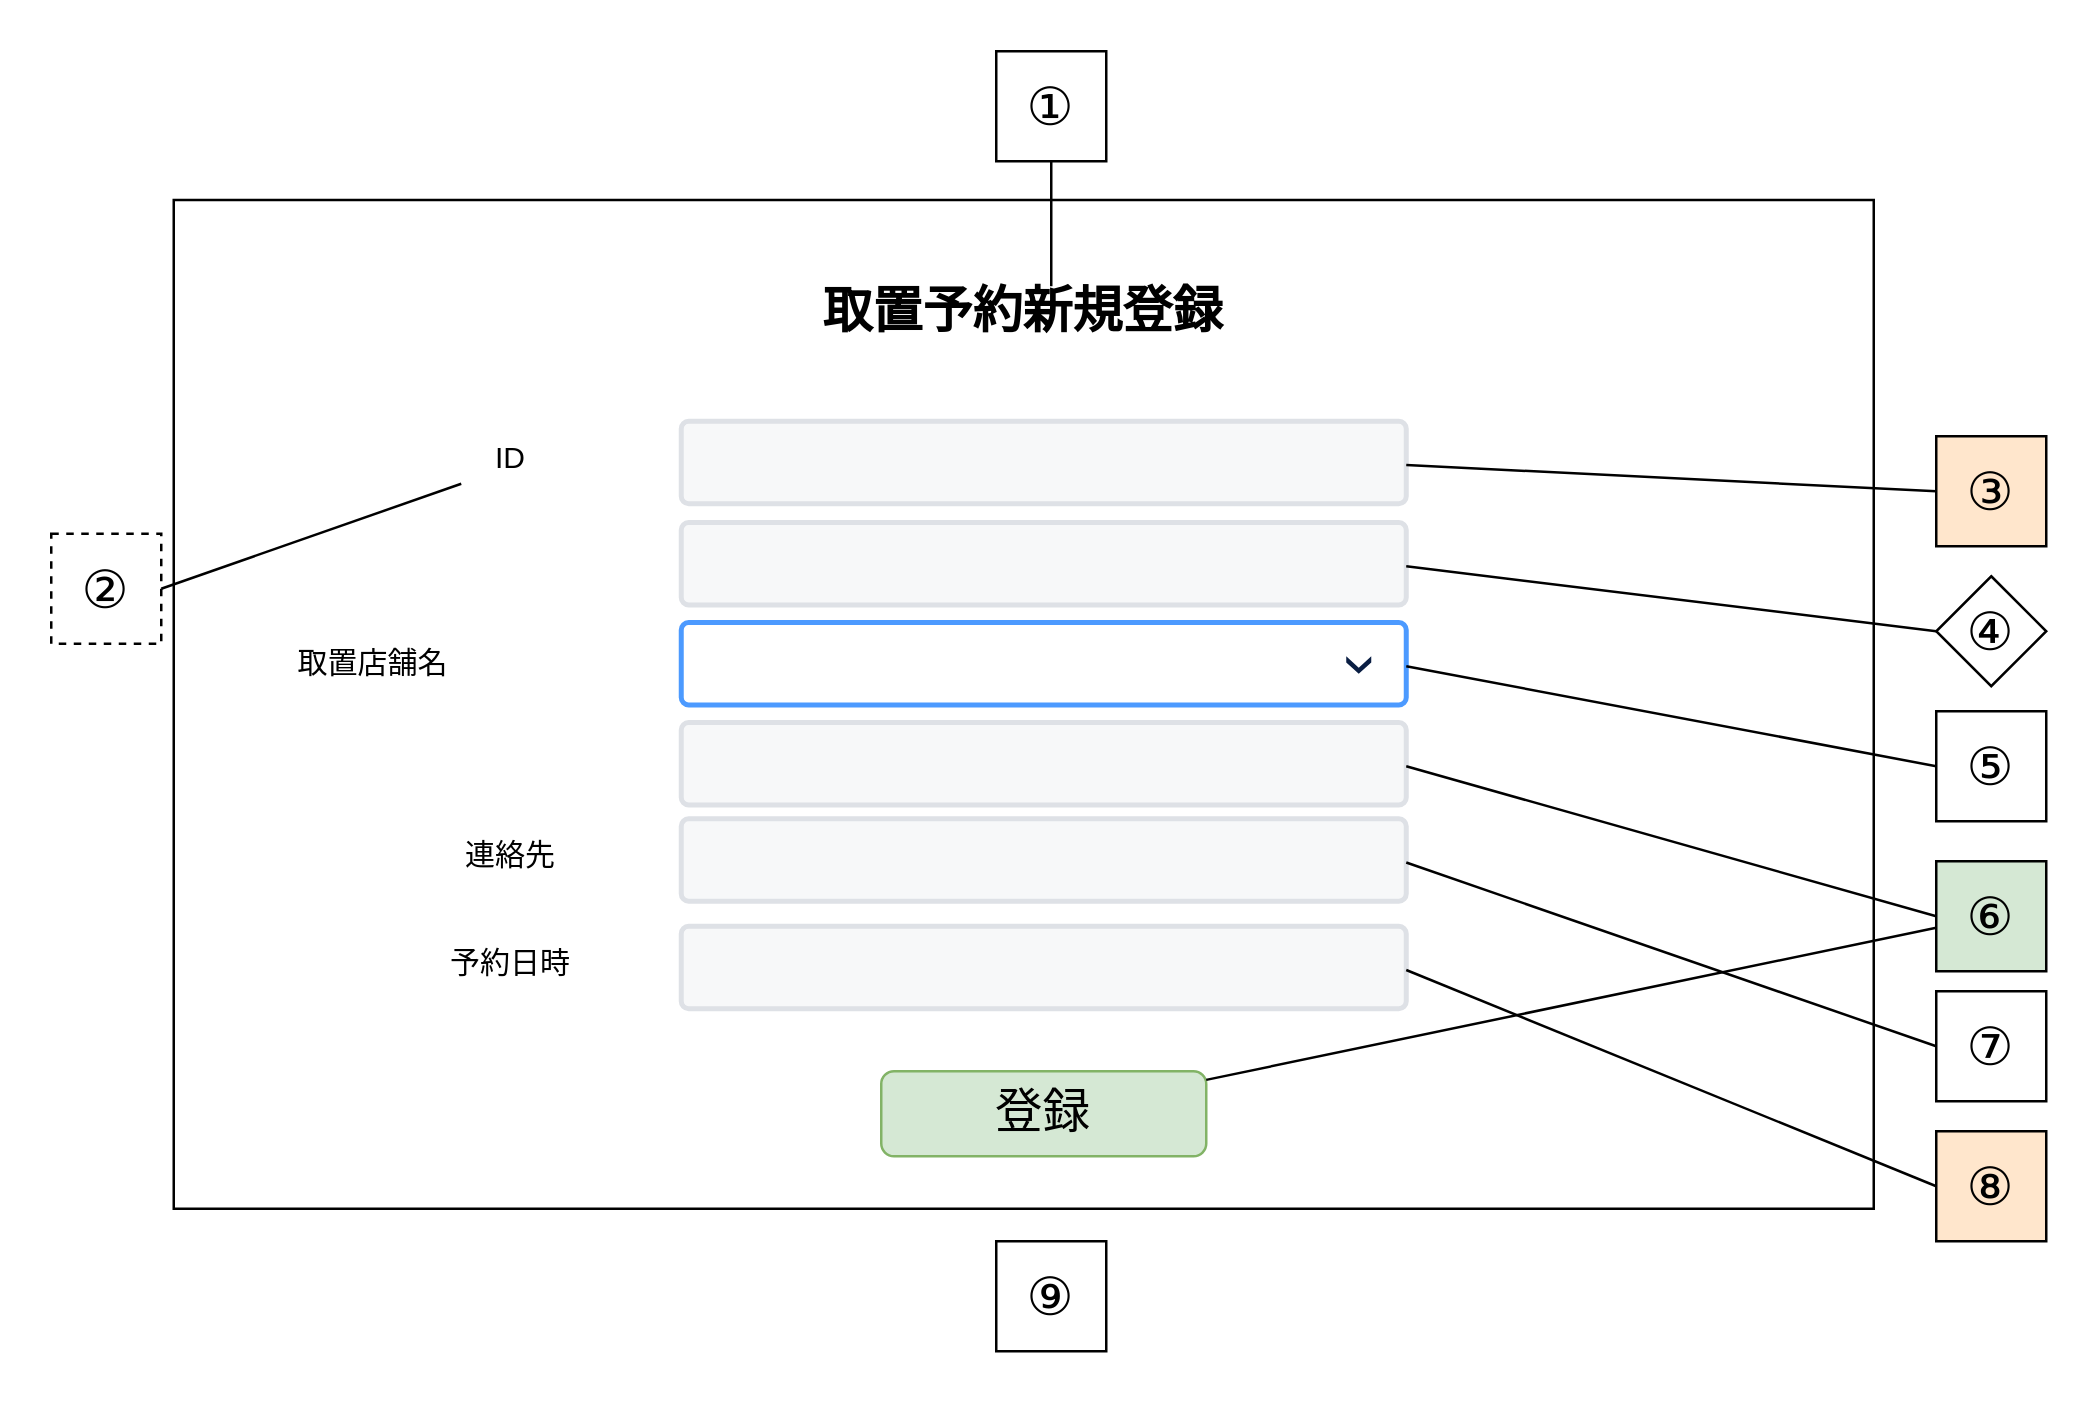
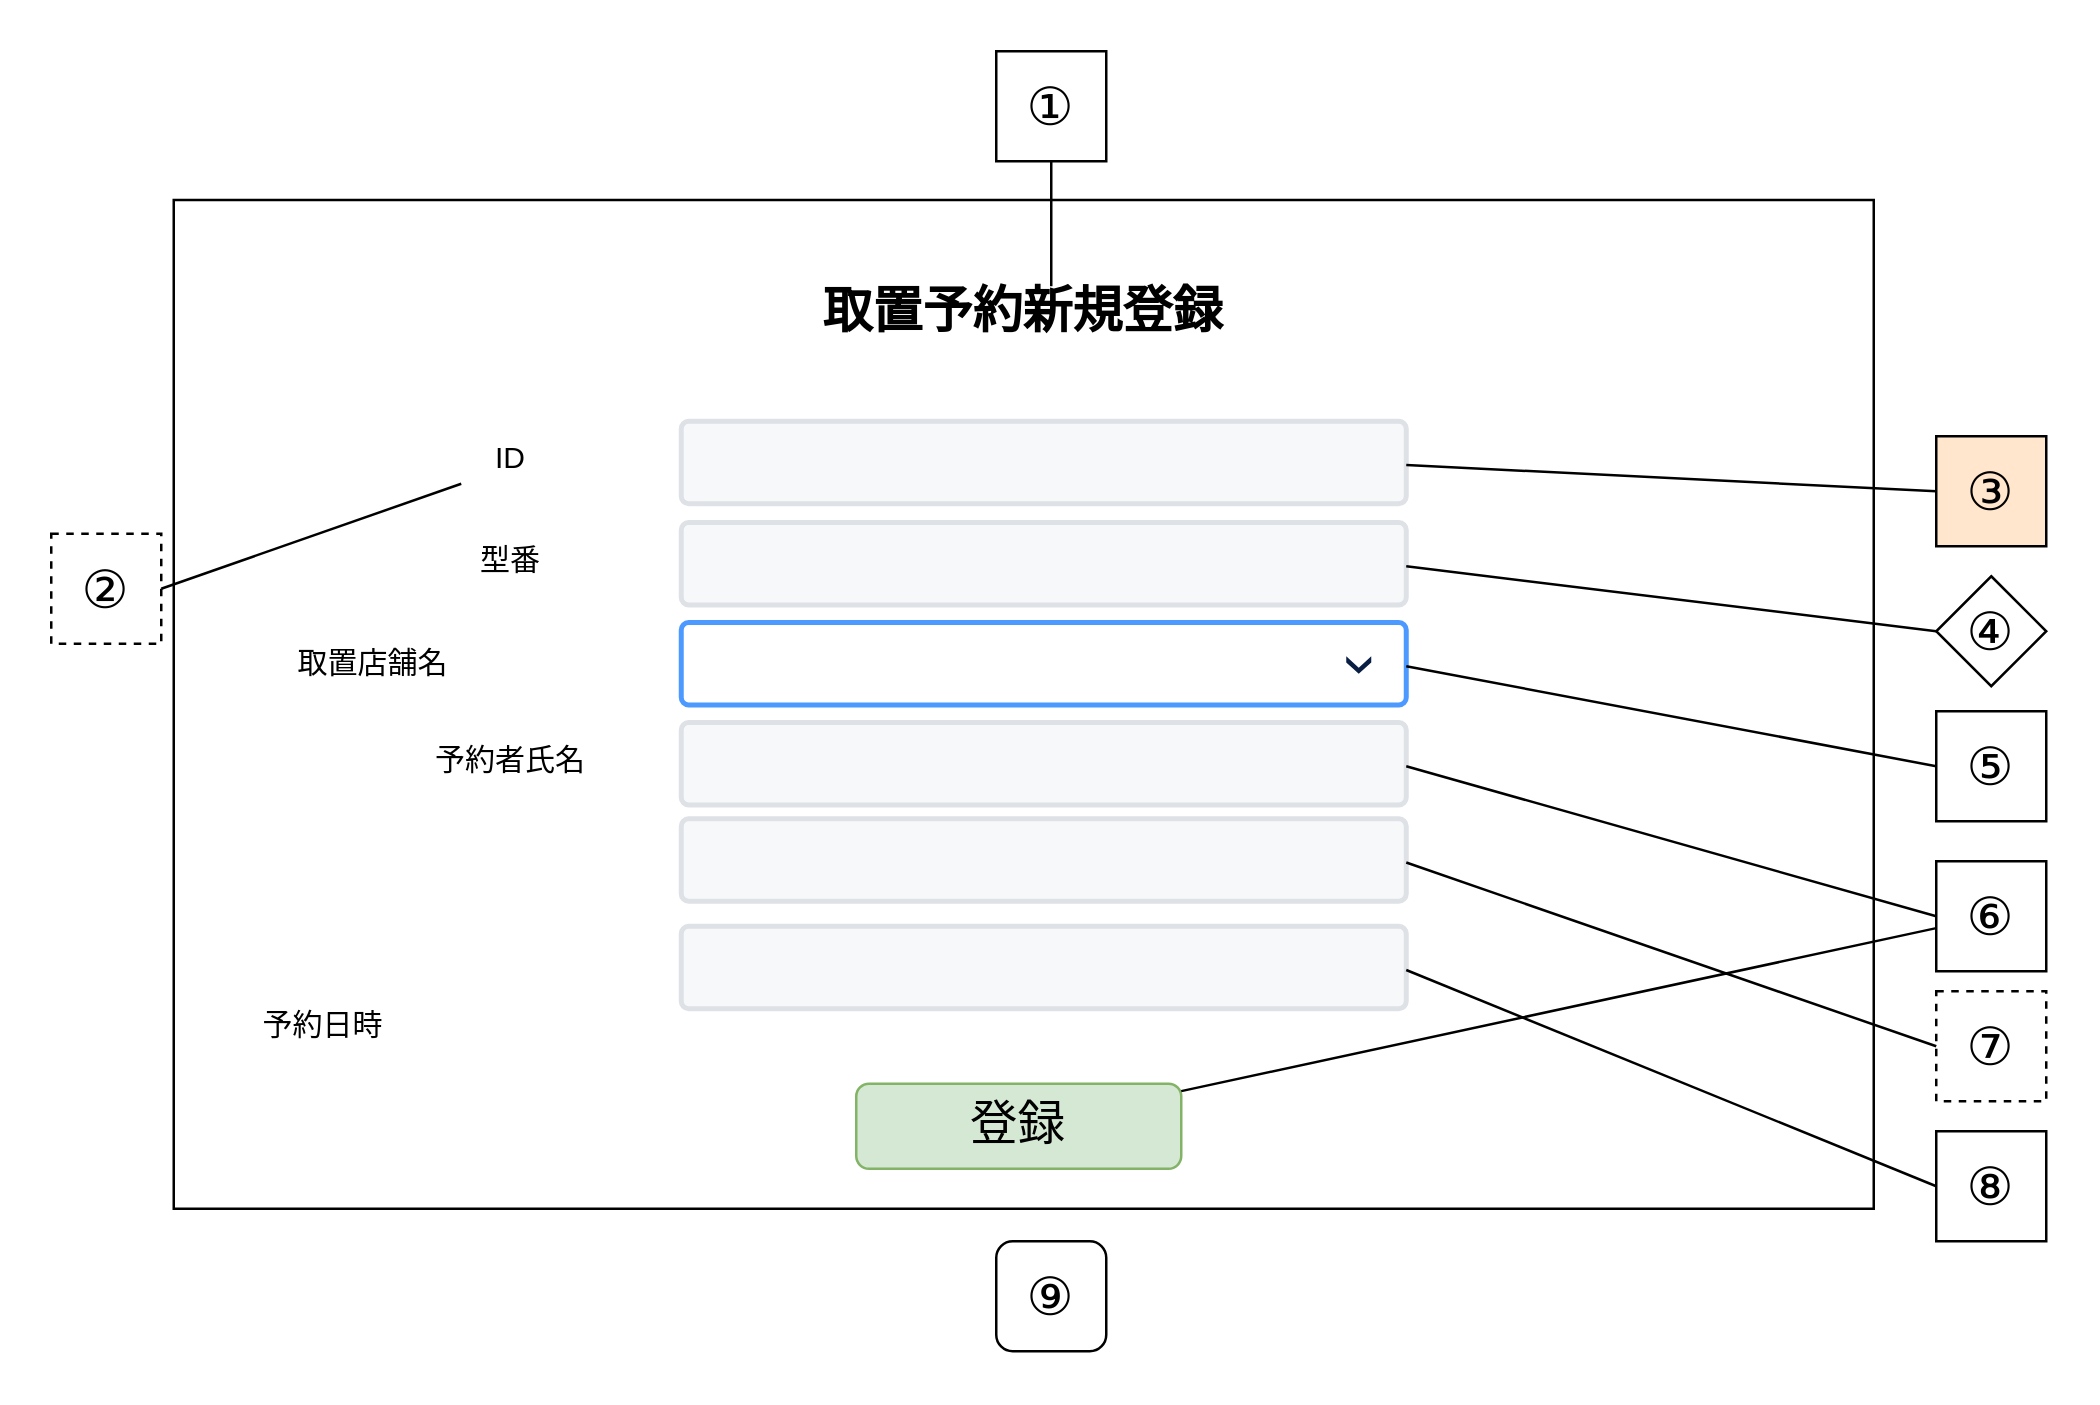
none -> (511, 560)
none -> (511, 760)
(511, 856) -> none
(1991, 916) -> (1991, 916)
(511, 964) -> (324, 1026)
(1991, 1046) -> (1991, 1046)
(1044, 1114) -> (1019, 1126)
(1991, 1186) -> (1991, 1186)
(1051, 1296) -> (1051, 1296)
